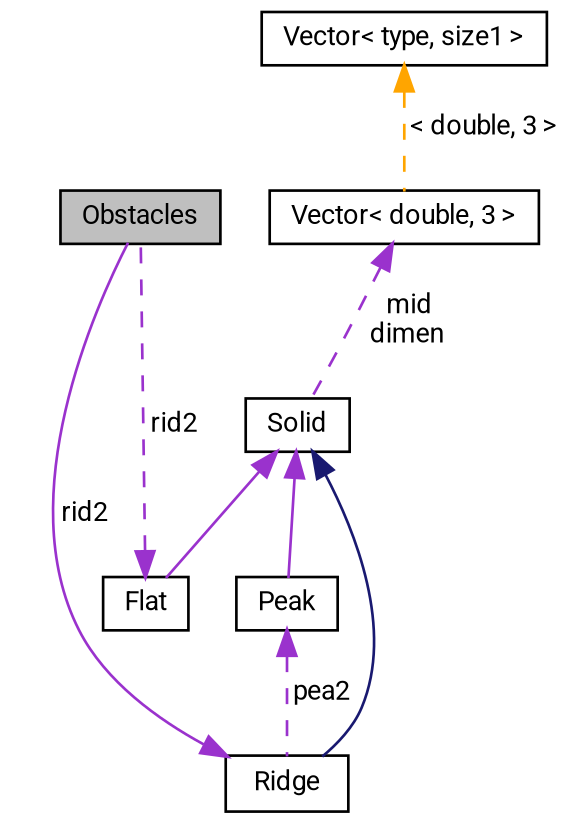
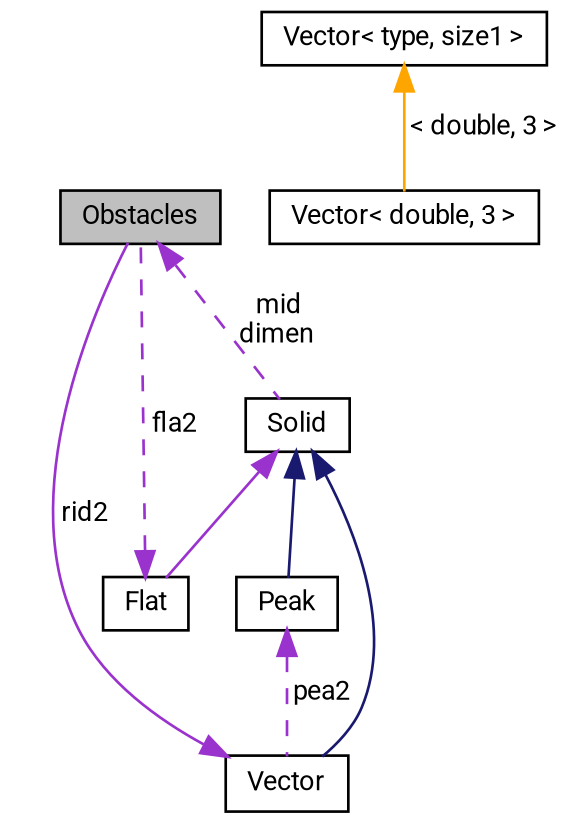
(404, 142) -> (404, 142)
(347, 333) -> (228, 332)
(171, 425) -> (171, 425)
(291, 528) -> (291, 528)
(287, 784) -> (287, 784)
